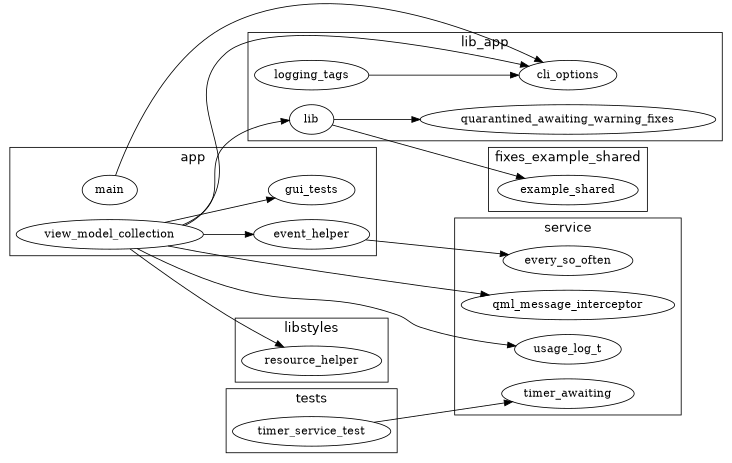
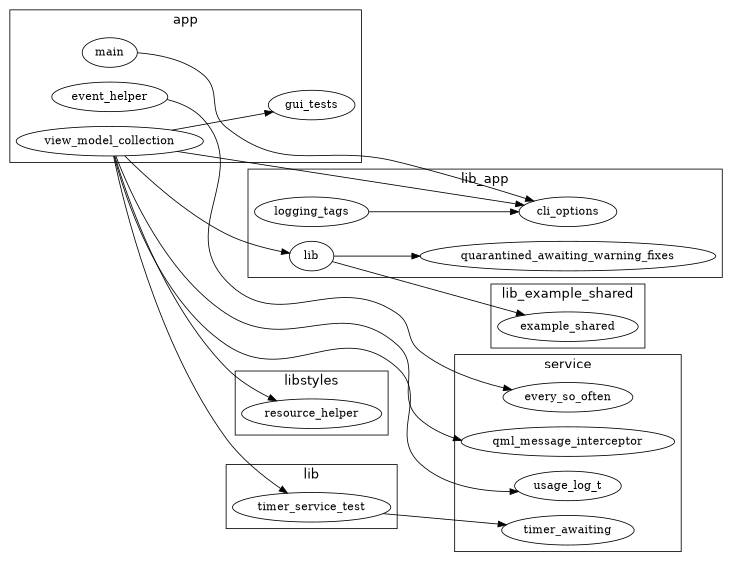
(568, 158) -> (568, 295)
(224, 234) -> (170, 337)
(312, 399) -> (312, 475)
